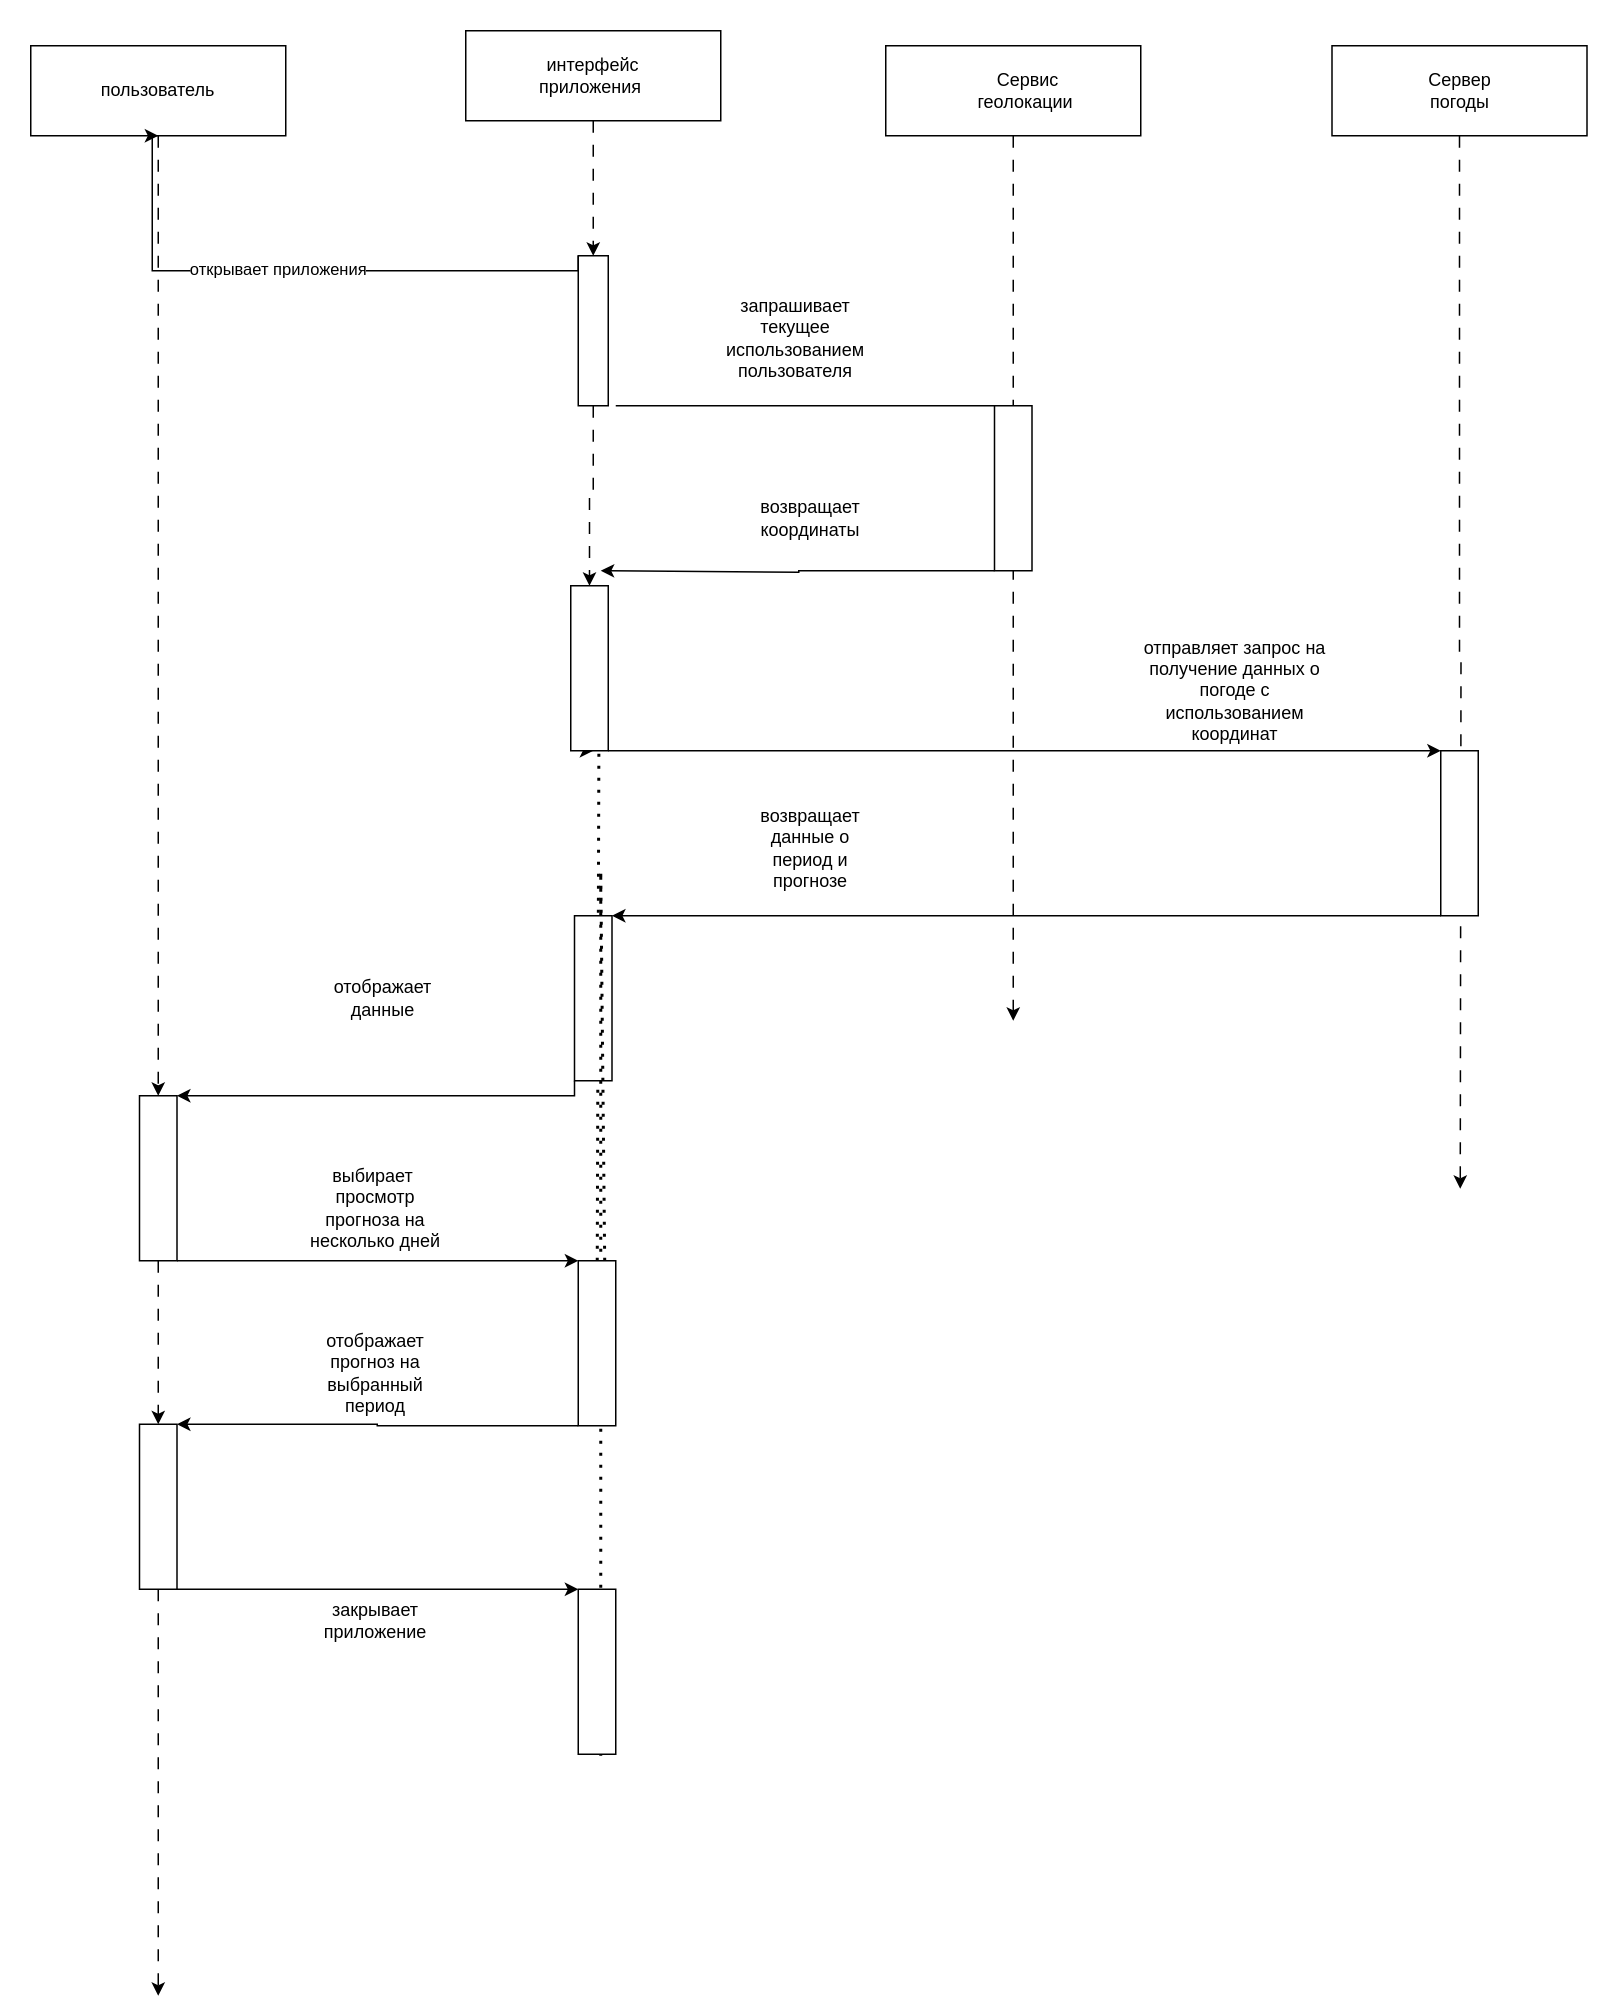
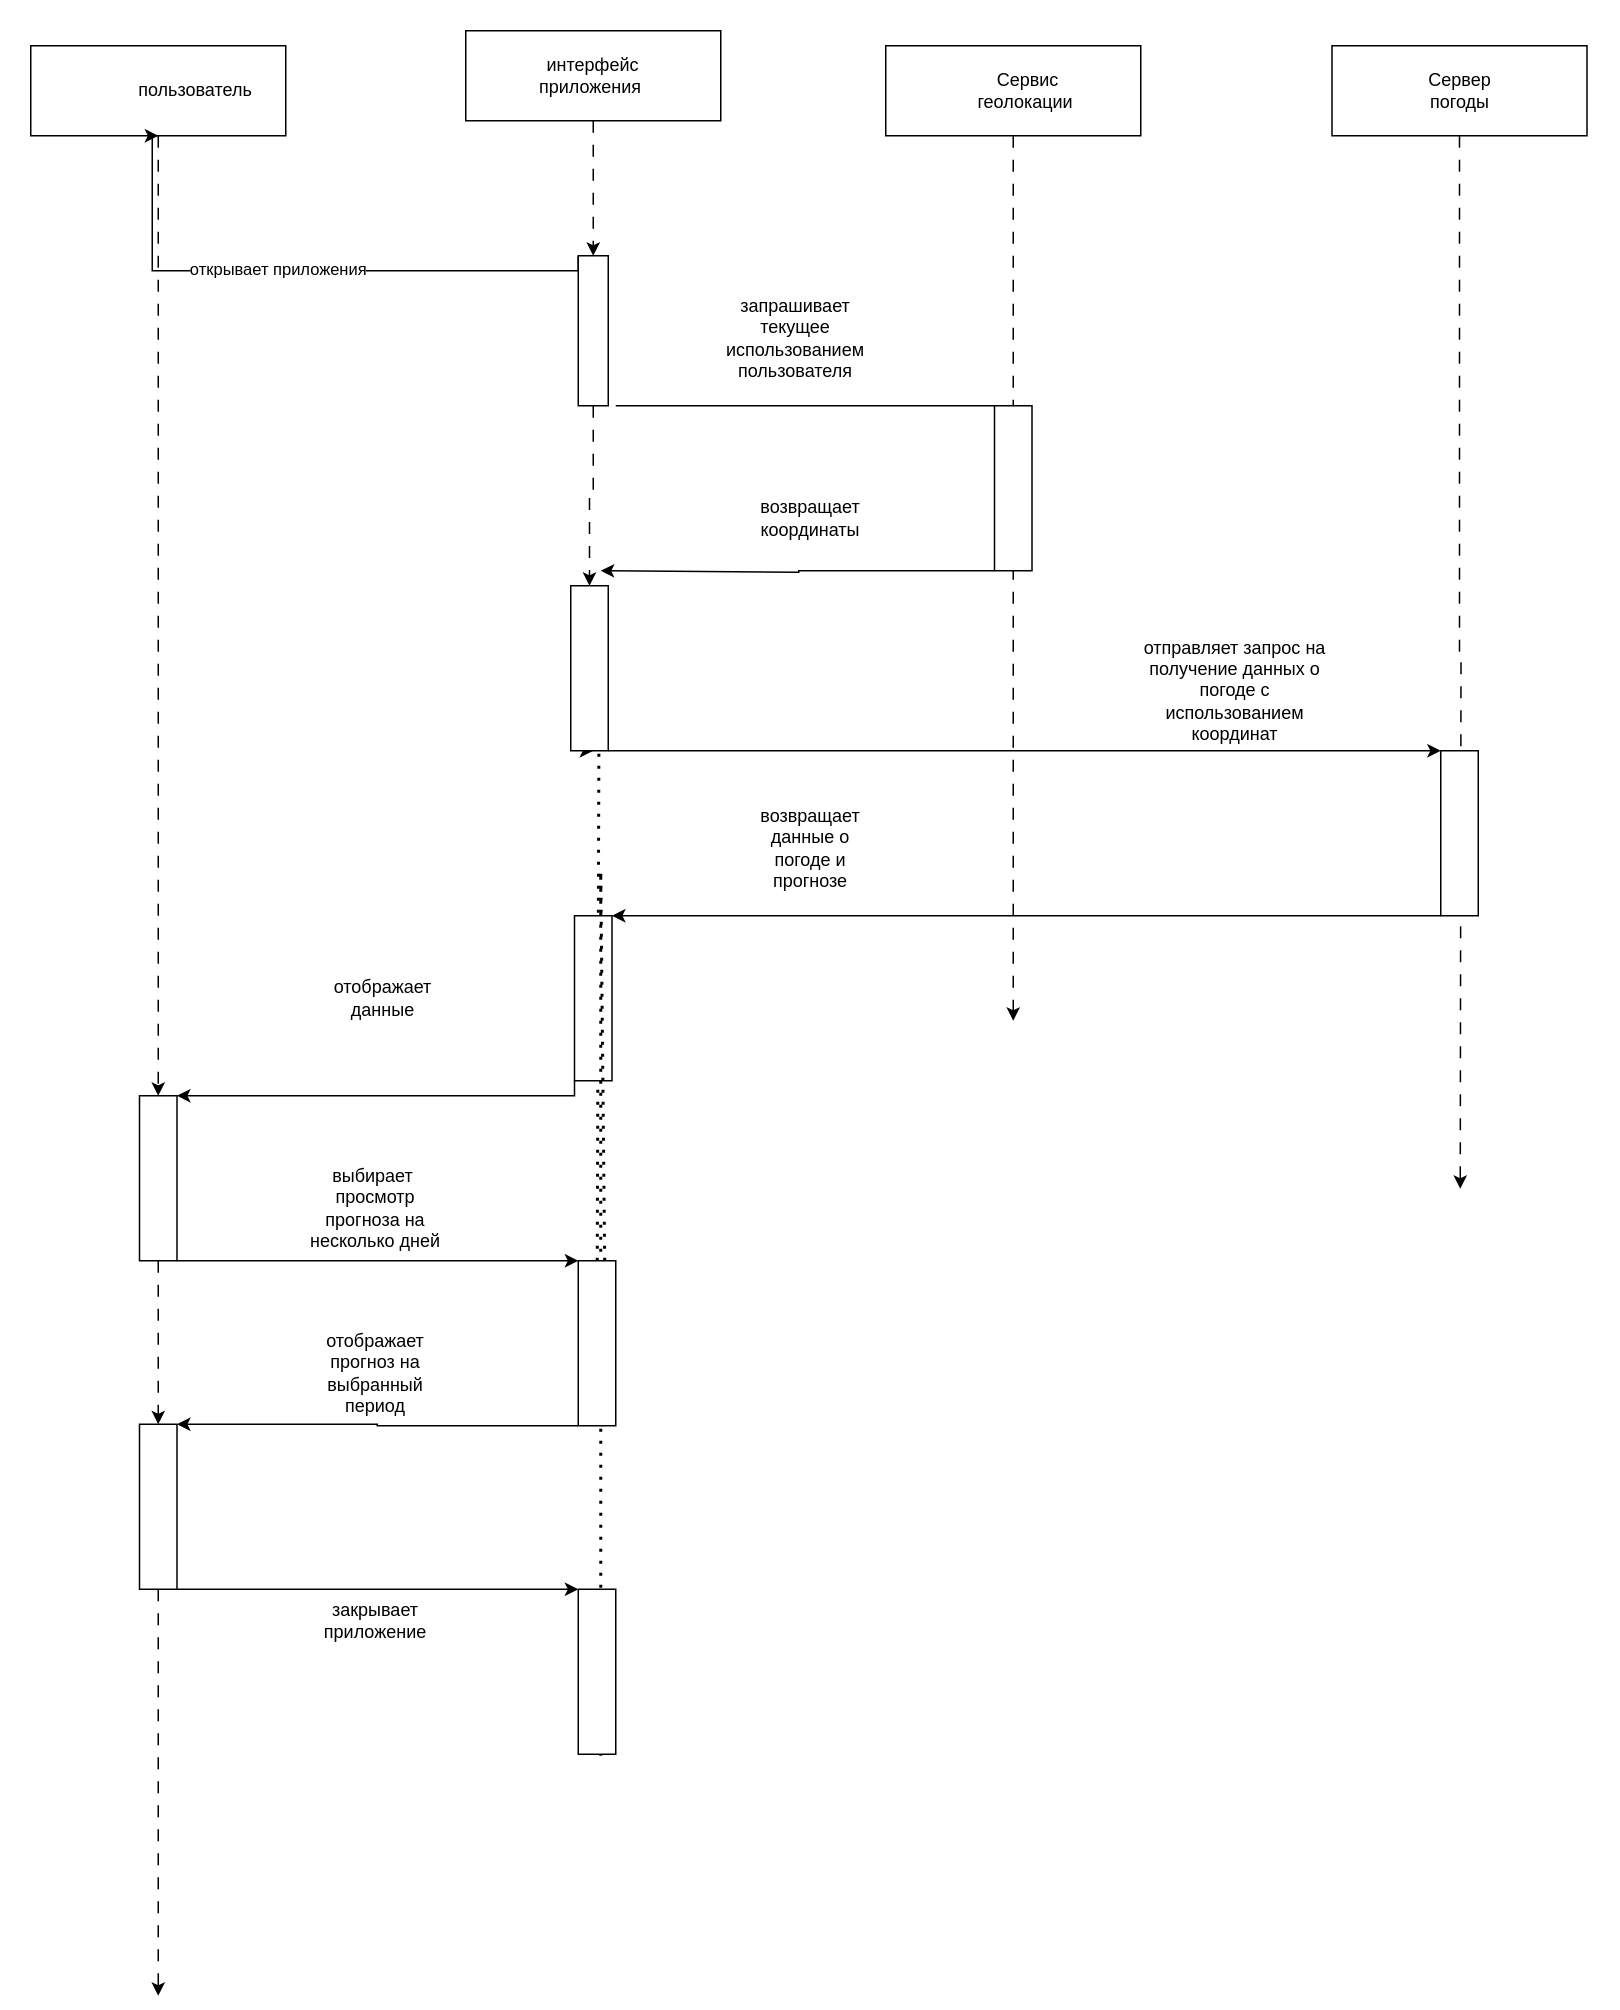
(158, 91) -> (196, 91)
(811, 848) -> (811, 848)
